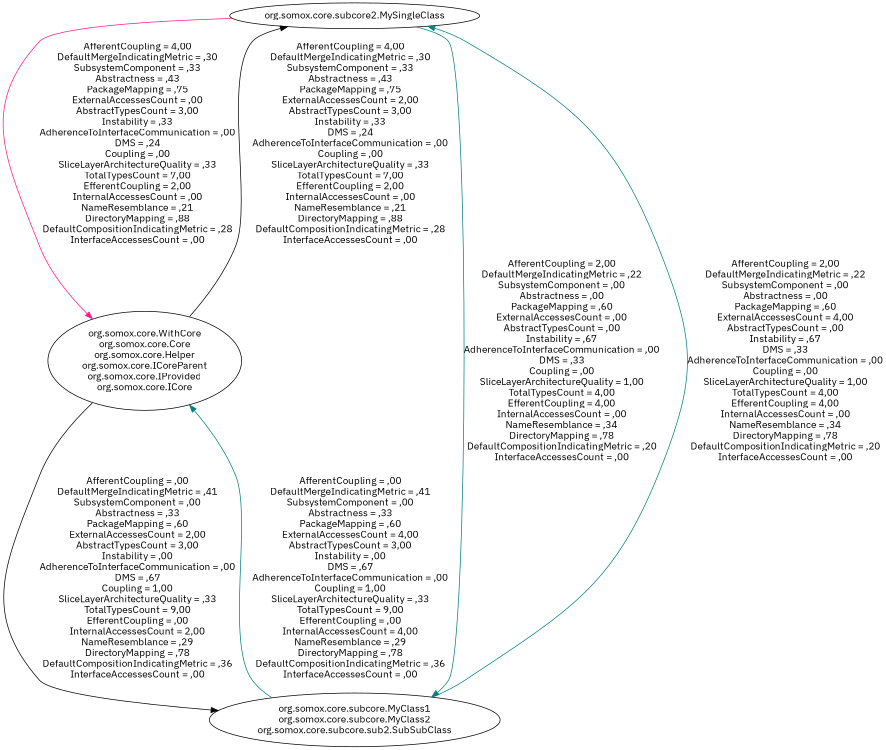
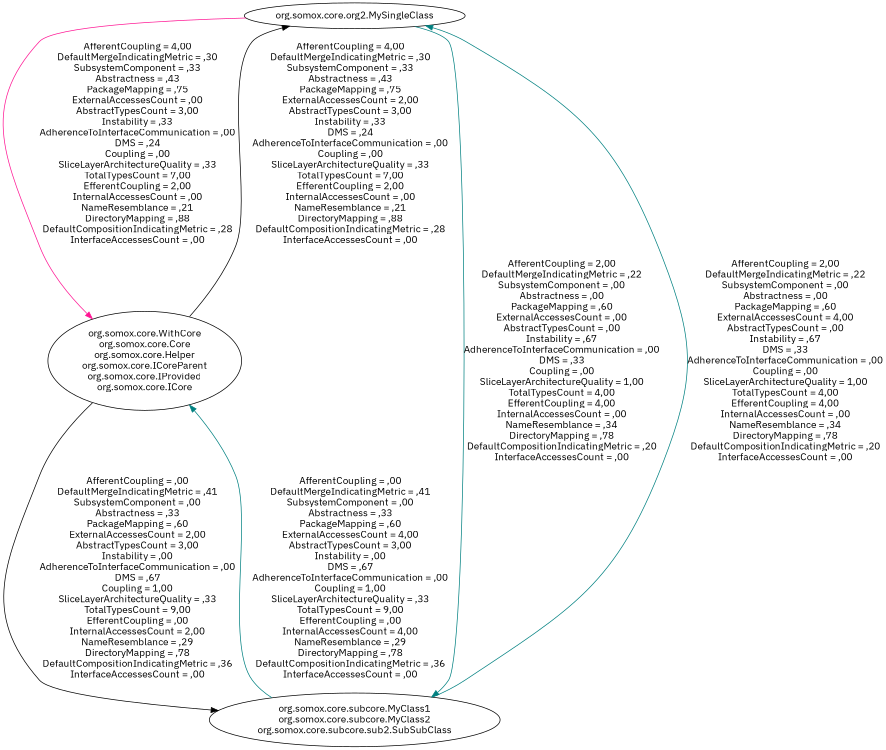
(355, 16) -> (355, 16)
